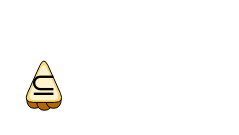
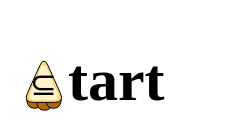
none -> (142, 66)
